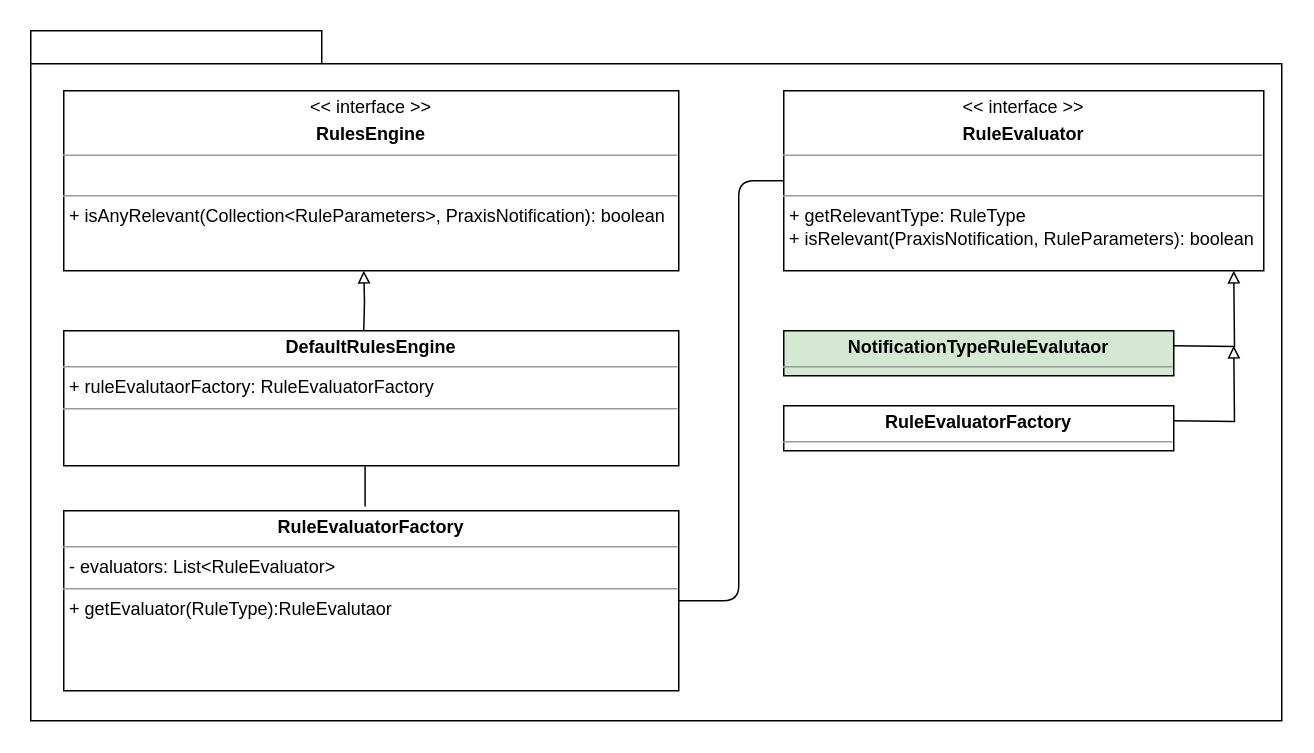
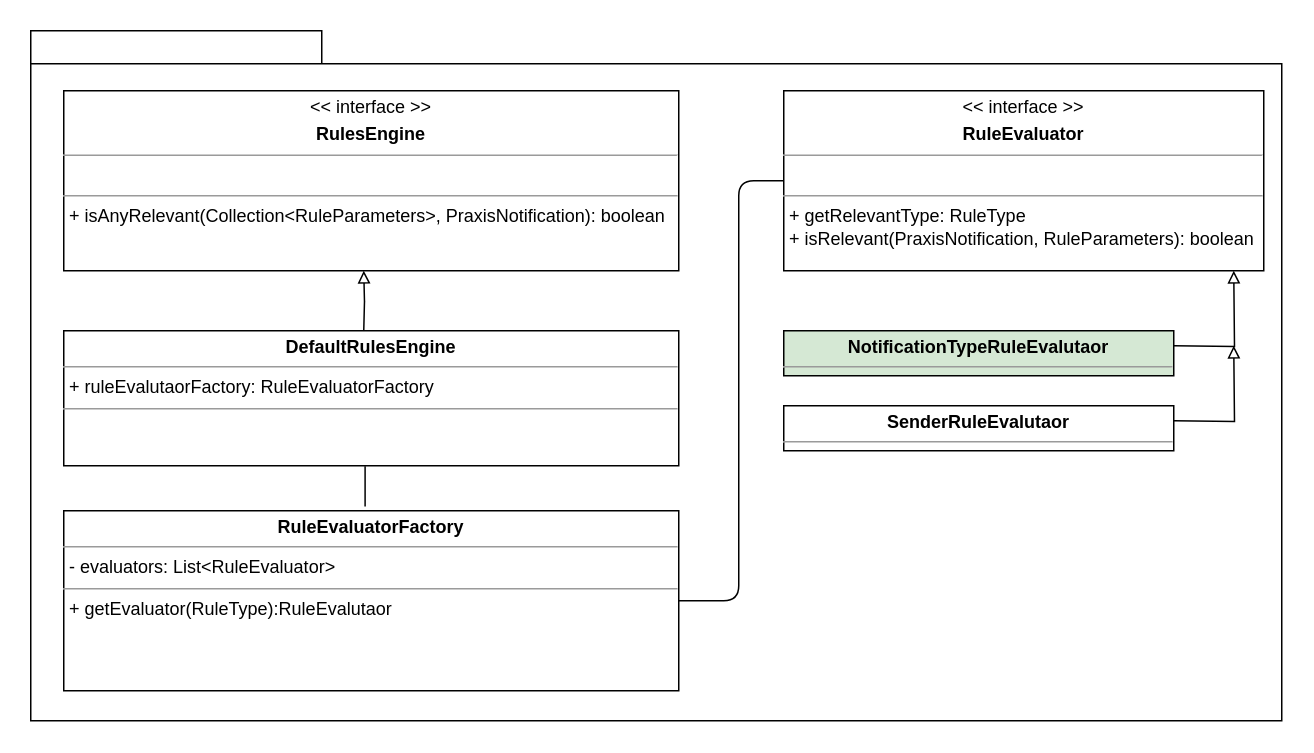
(880, 417) -> (875, 417)
